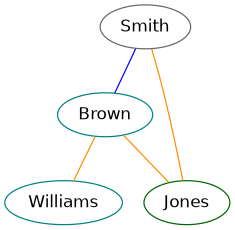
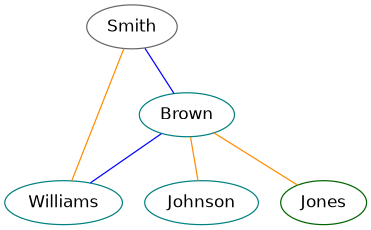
(169, 114) -> (98, 115)
(84, 159) -> (126, 158)
none -> (202, 203)
